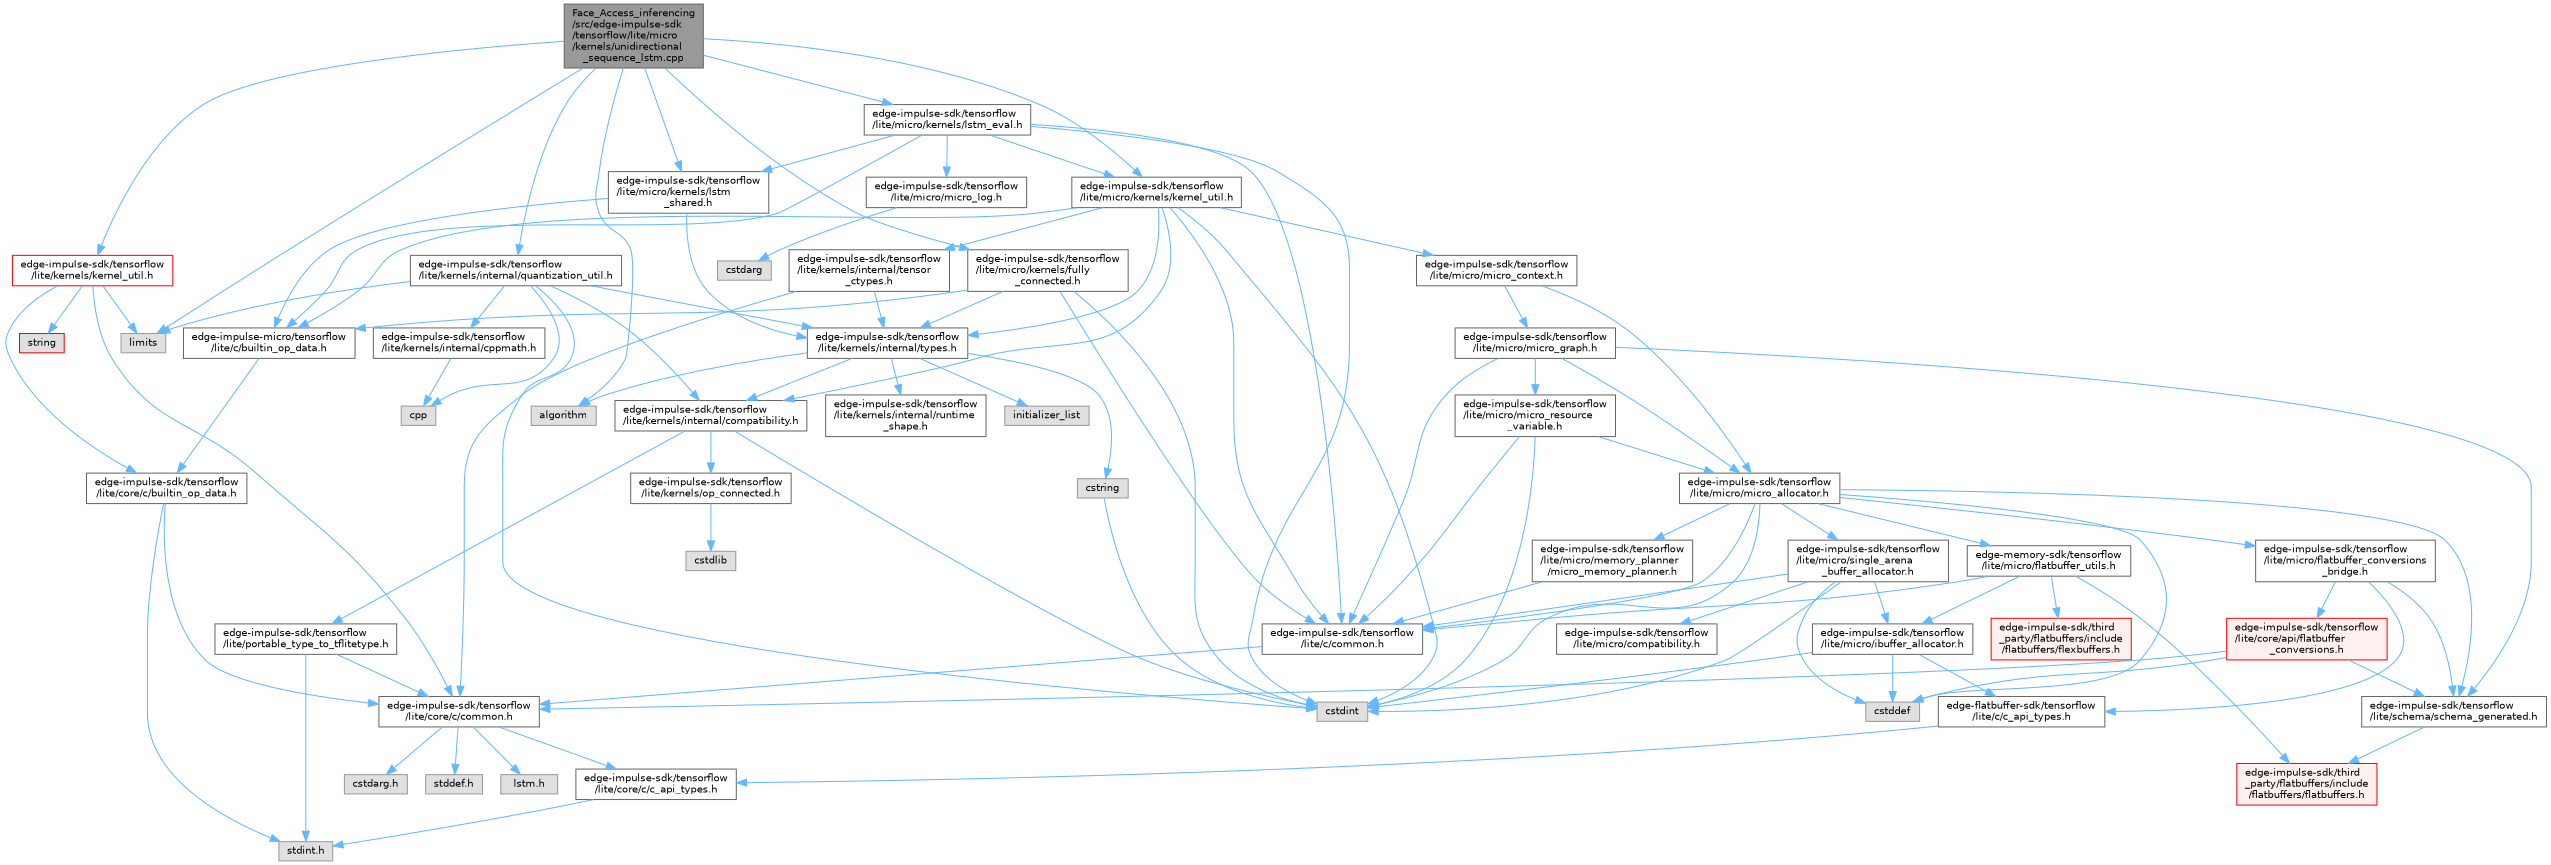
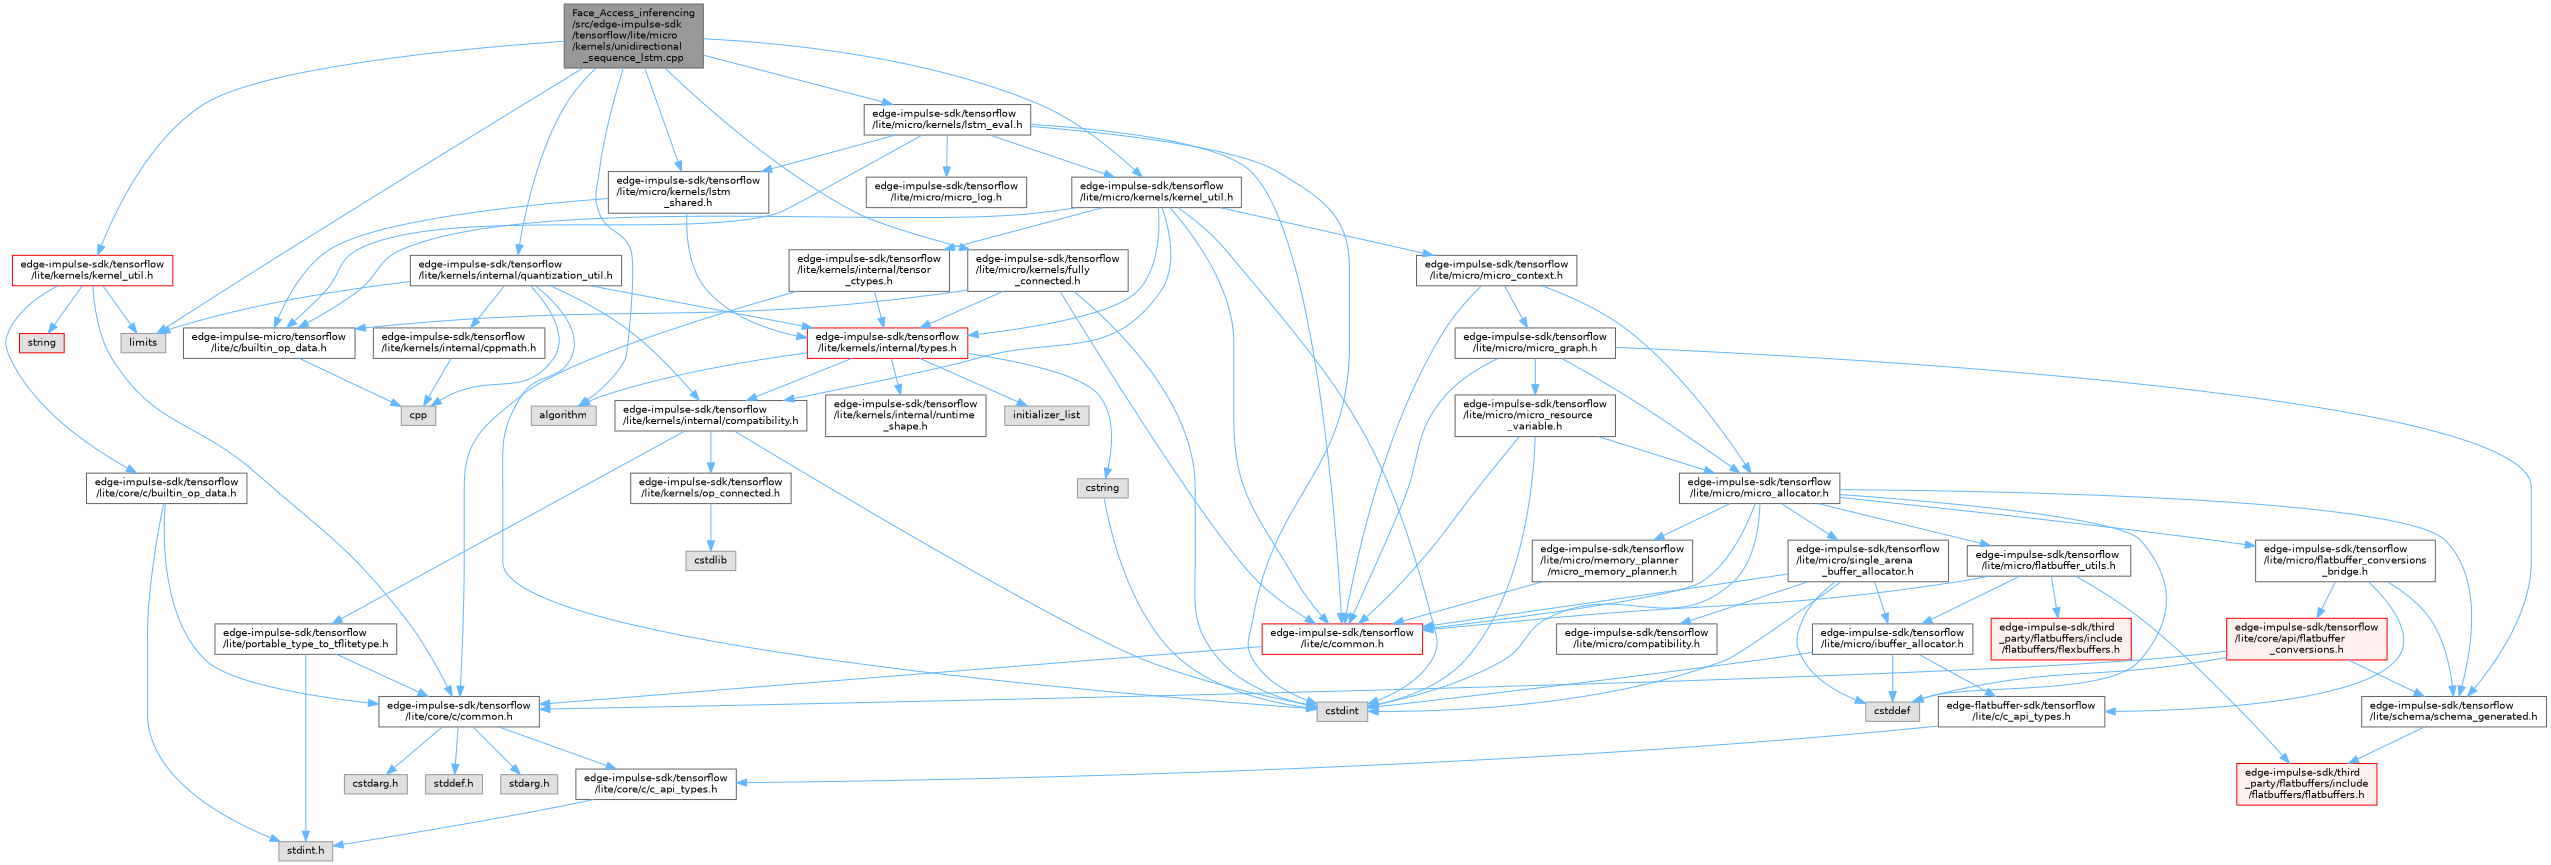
(744, 271) -> none
(888, 343) -> (888, 343)
(221, 411) -> (346, 380)
none -> (1392, 440)
(2049, 561) -> (2049, 561)
(1342, 639) -> (1342, 639)
(529, 784) -> (529, 784)
